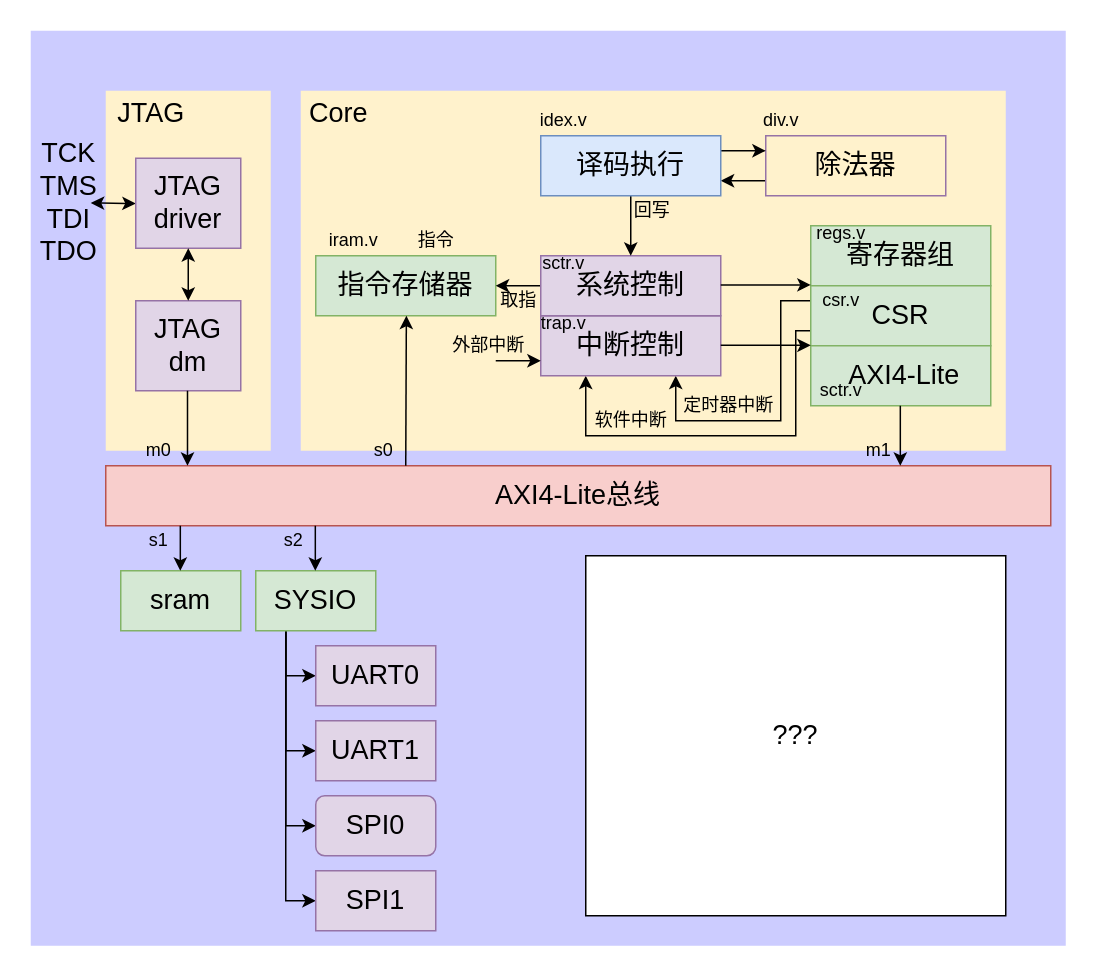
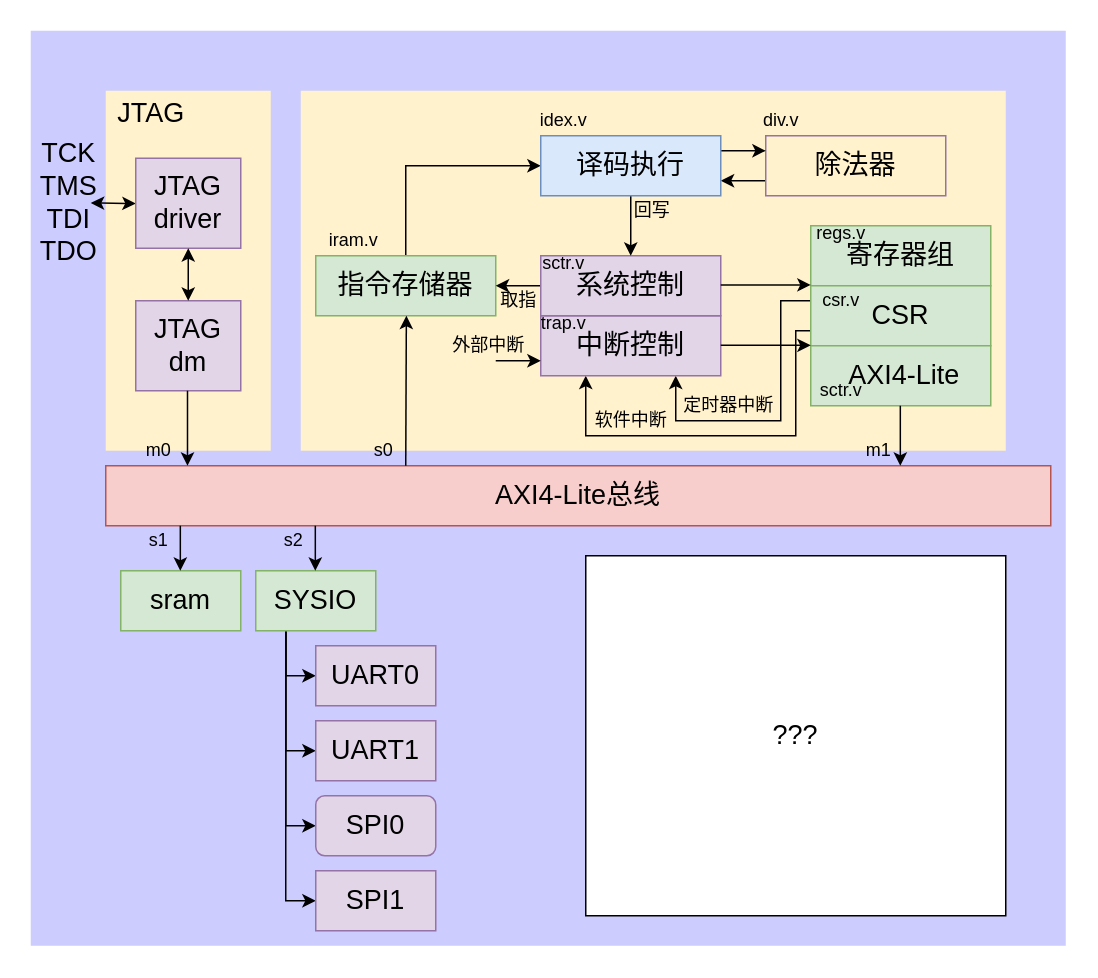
(338, 113) -> none
none -> (423, 166)
(436, 241) -> none
